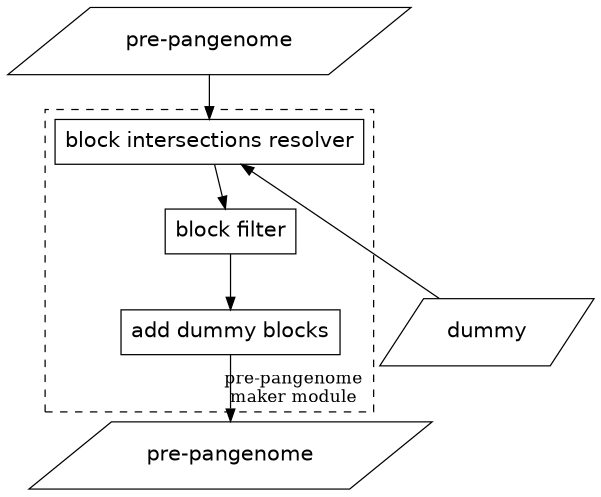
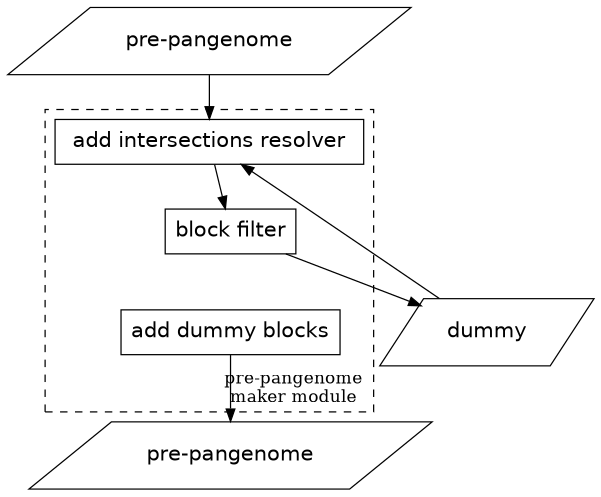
(209, 142) -> (209, 142)
(231, 276) -> (348, 278)
